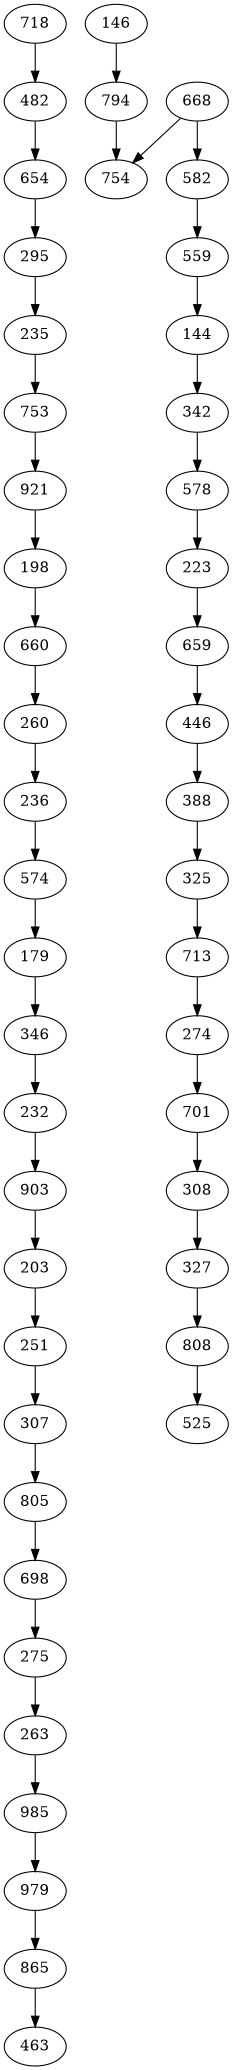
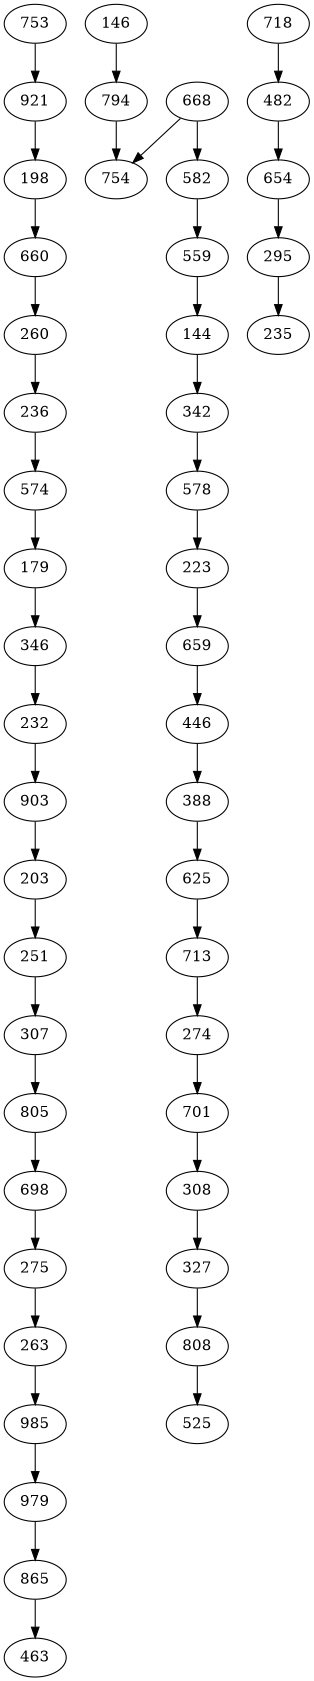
(35, 369) -> none
(197, 880) -> (197, 880)
